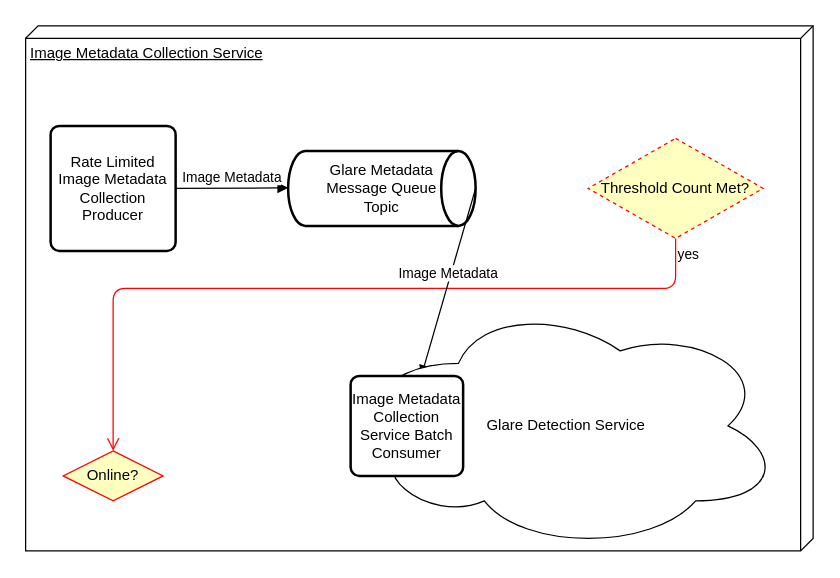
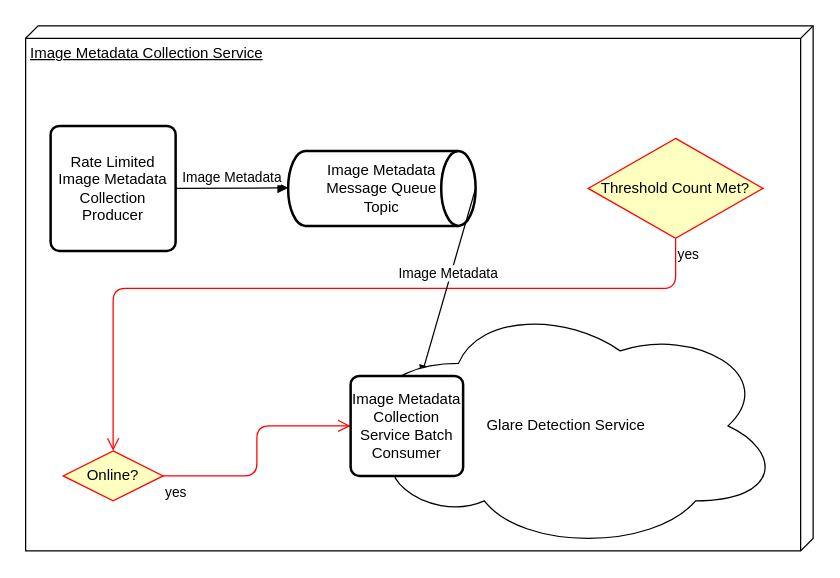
(382, 188) -> (382, 188)
(676, 188) -> (676, 188)
none -> (257, 452)
